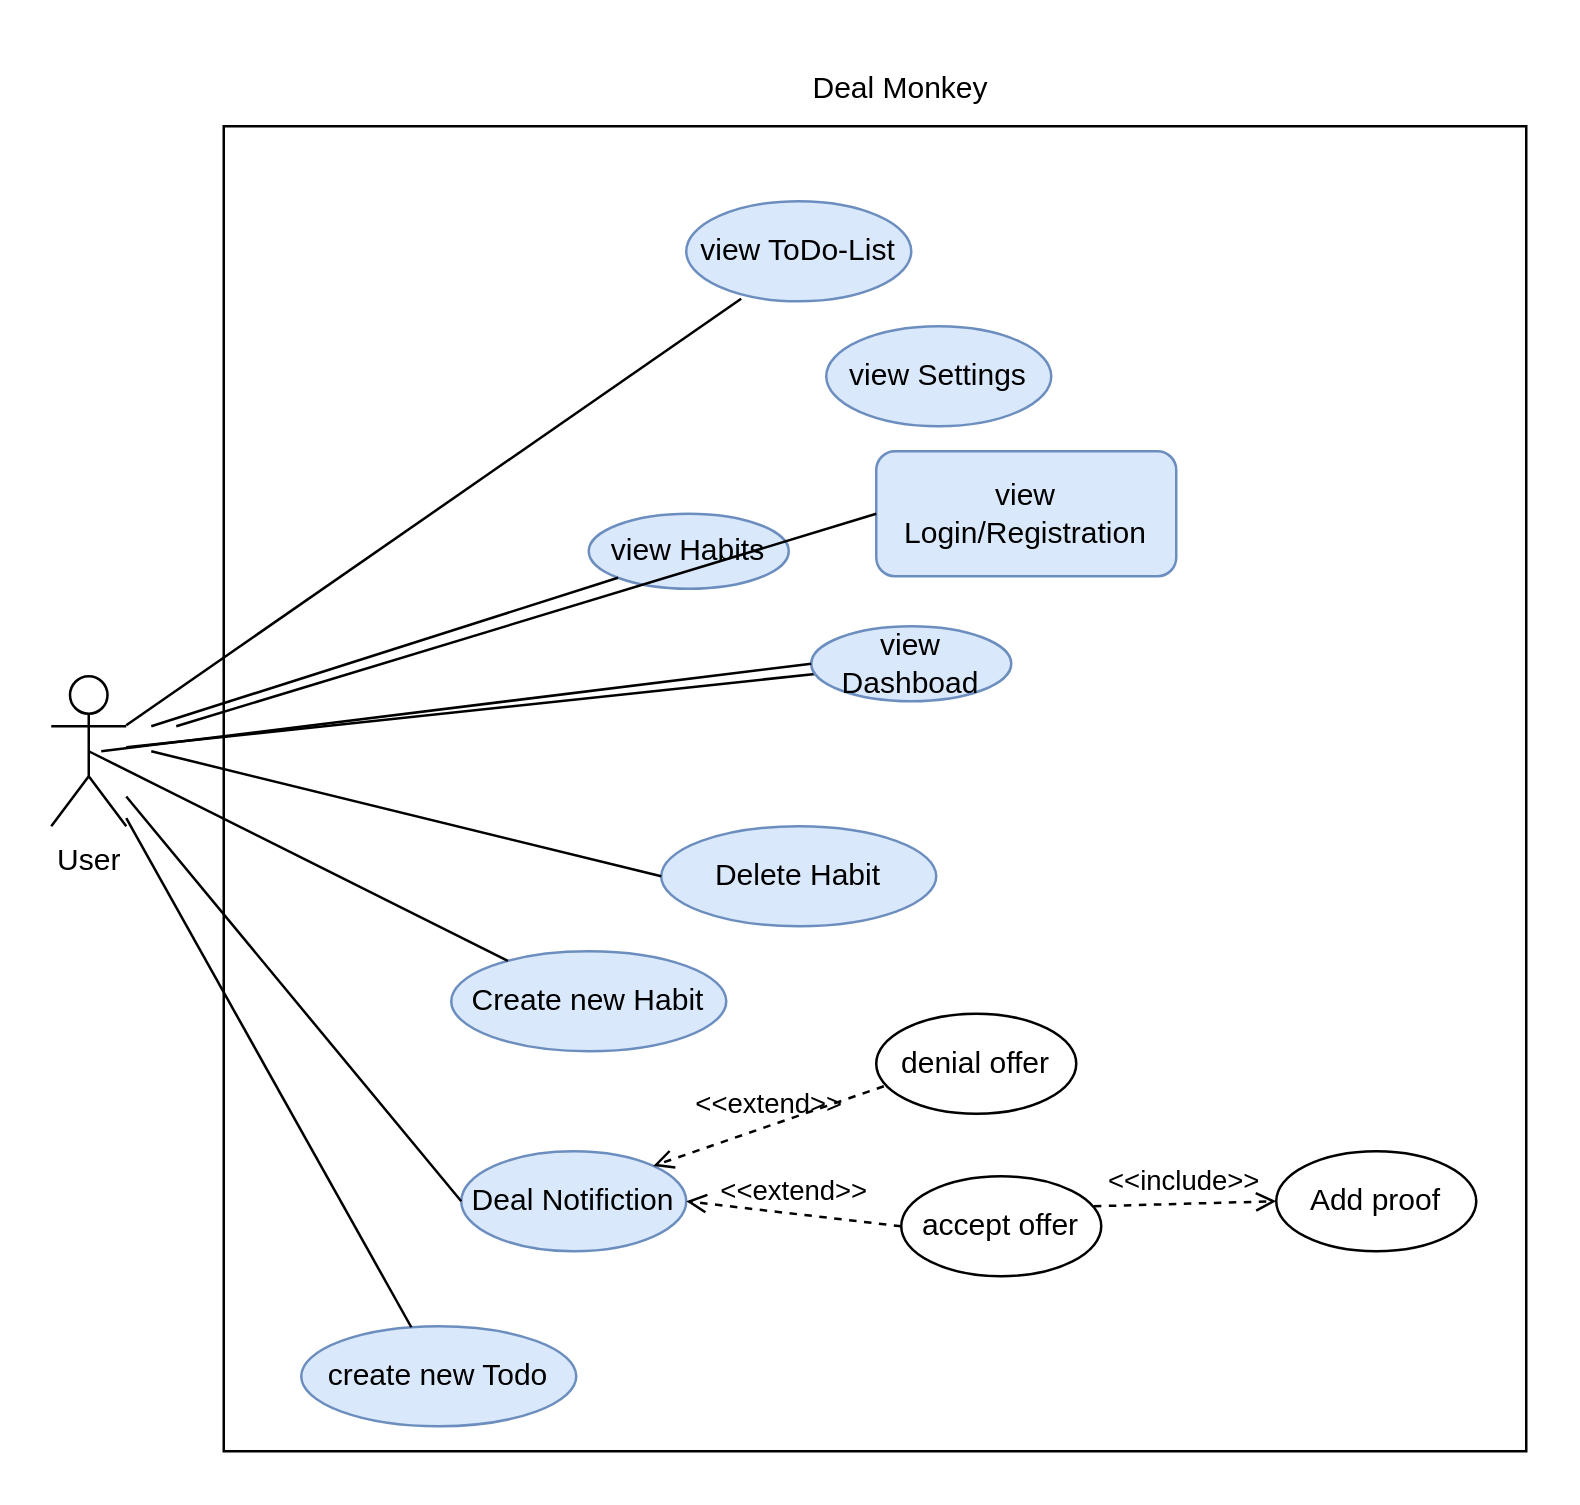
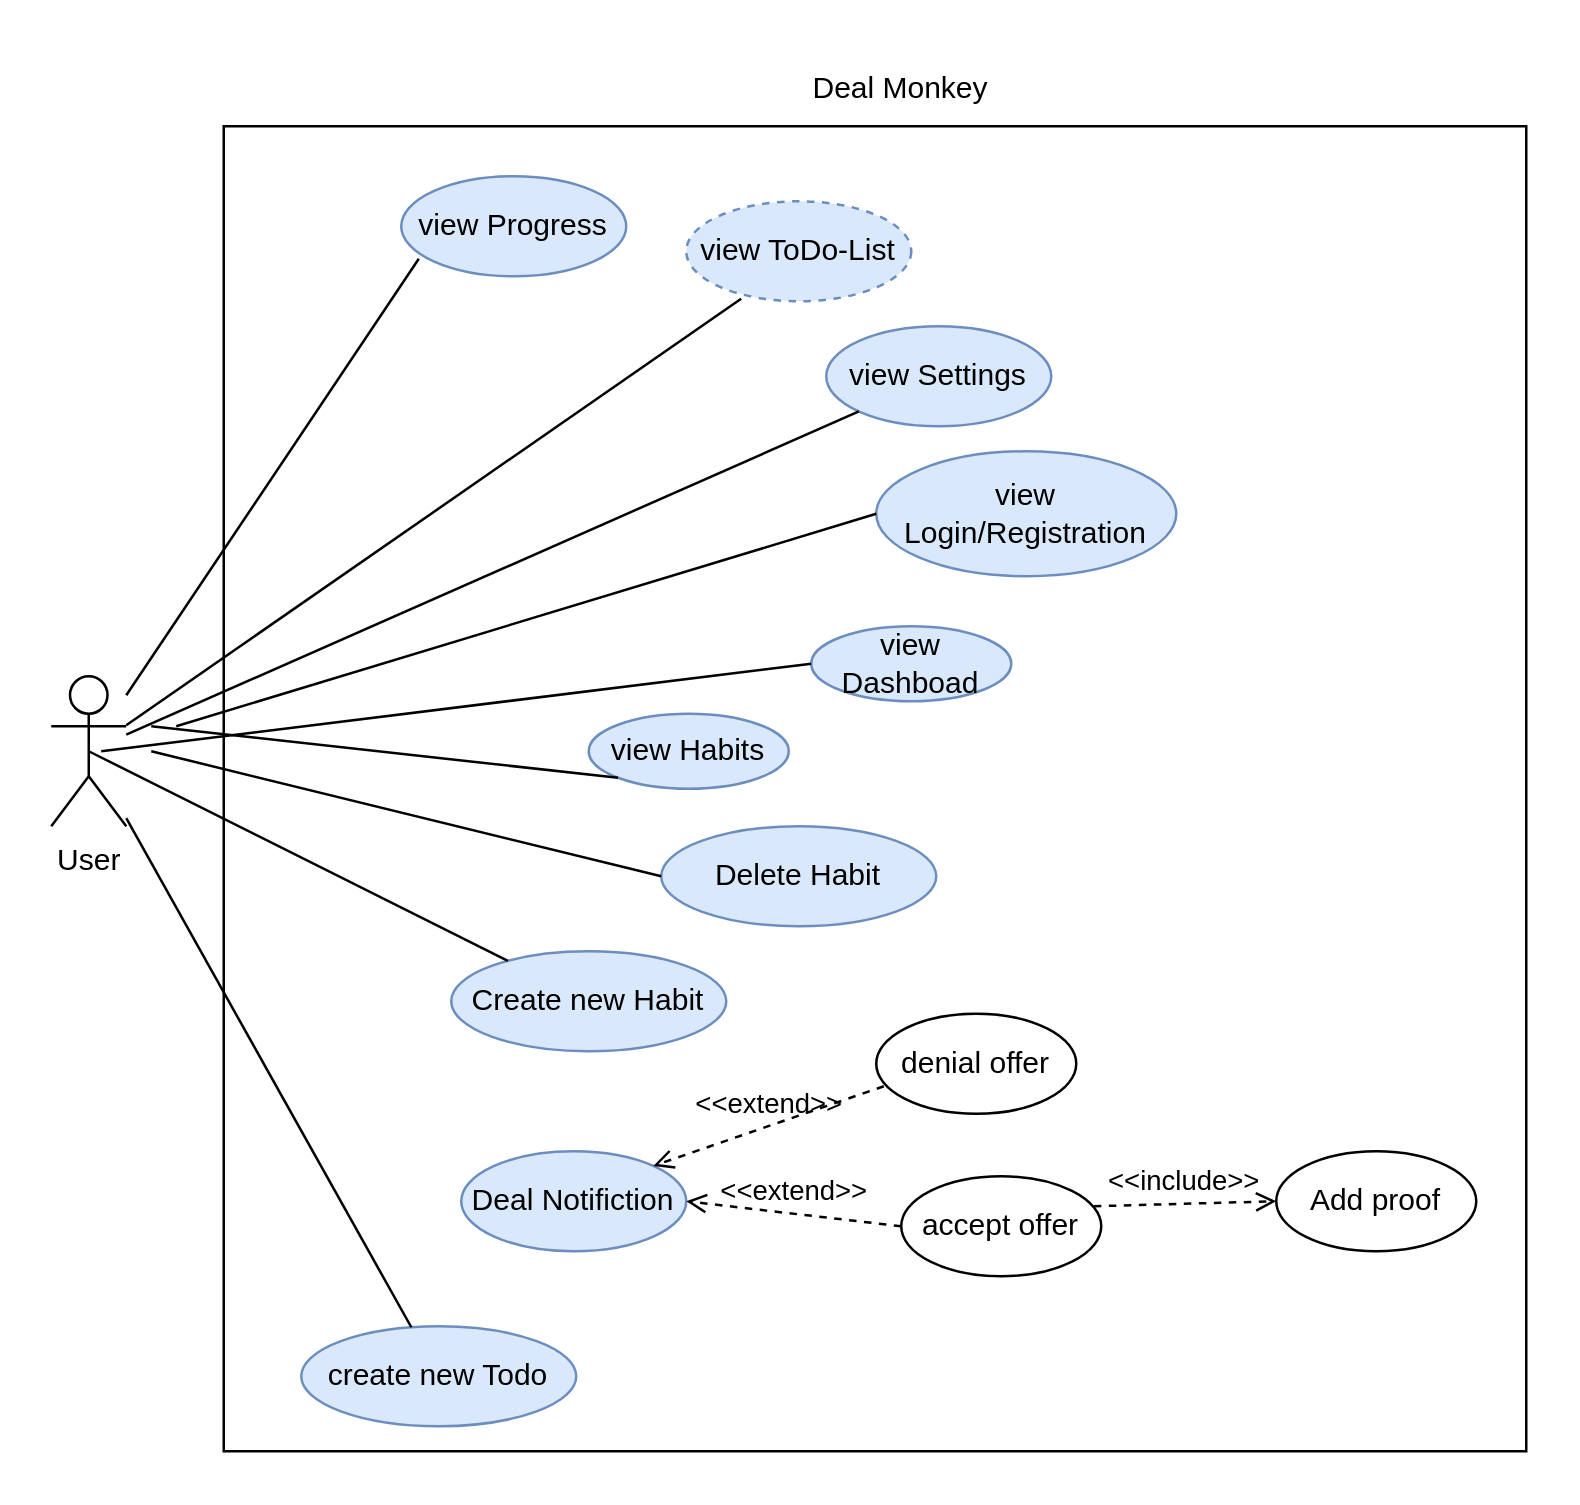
none -> (514, 226)
(799, 251) -> (799, 251)
none -> (272, 477)
(1026, 514) -> (1026, 514)
(689, 551) -> (689, 751)
(595, 697) -> (510, 565)
(293, 999) -> none
